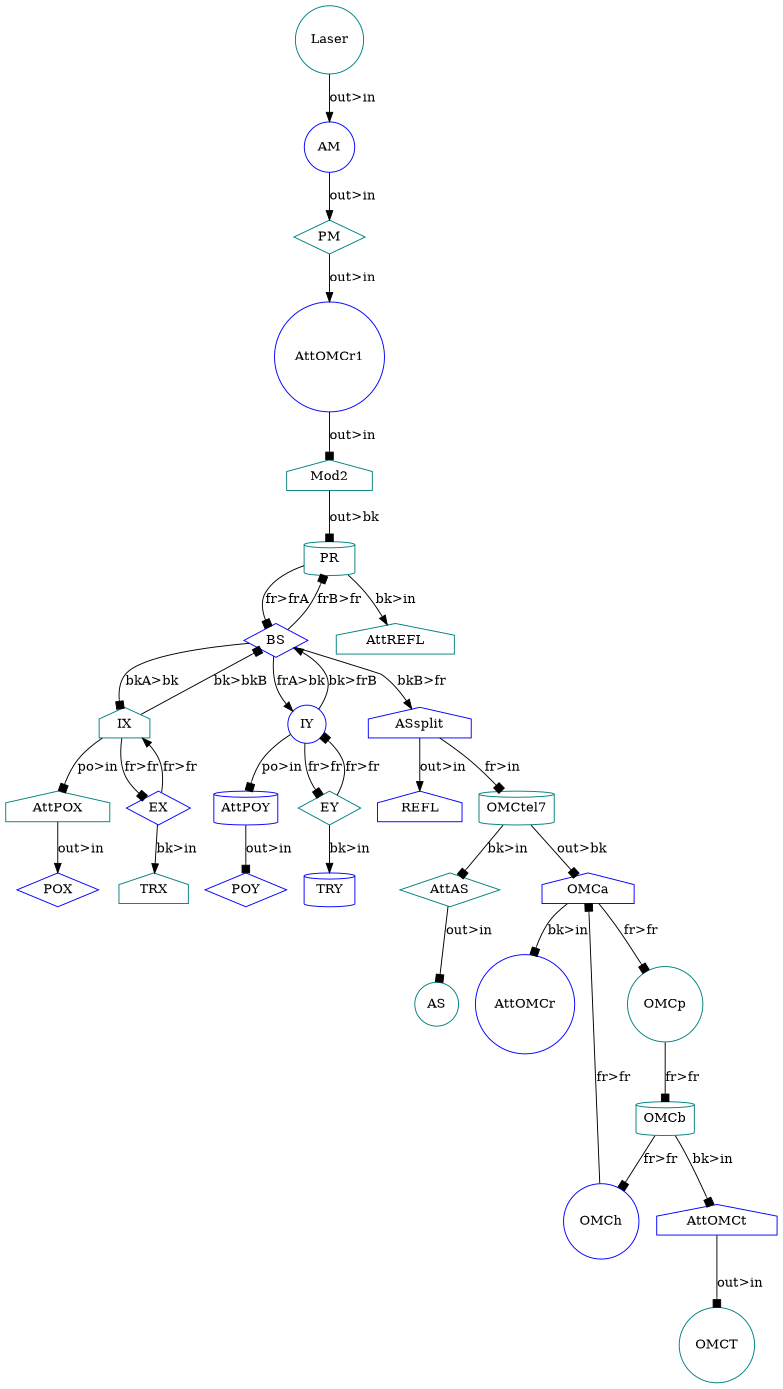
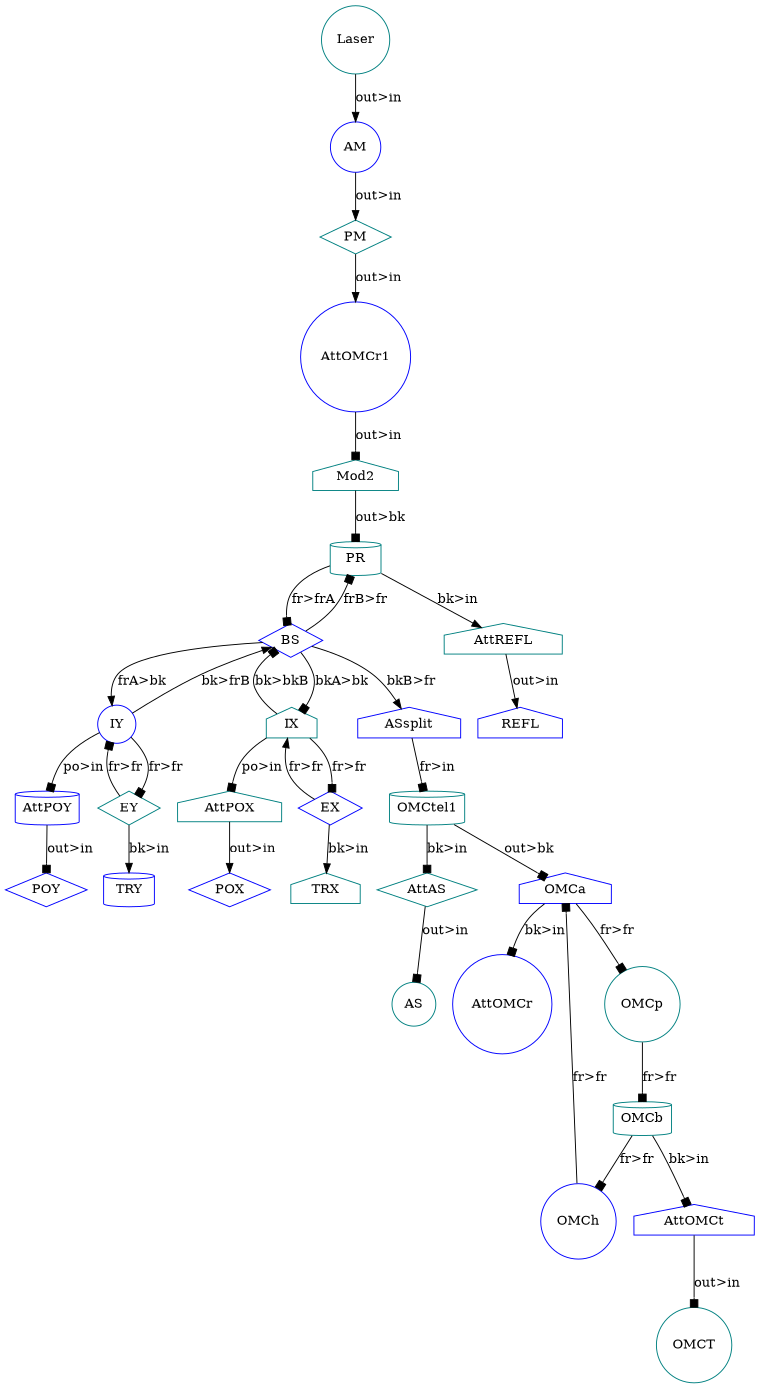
(420, 760) -> (510, 676)
(517, 808) -> (427, 808)
